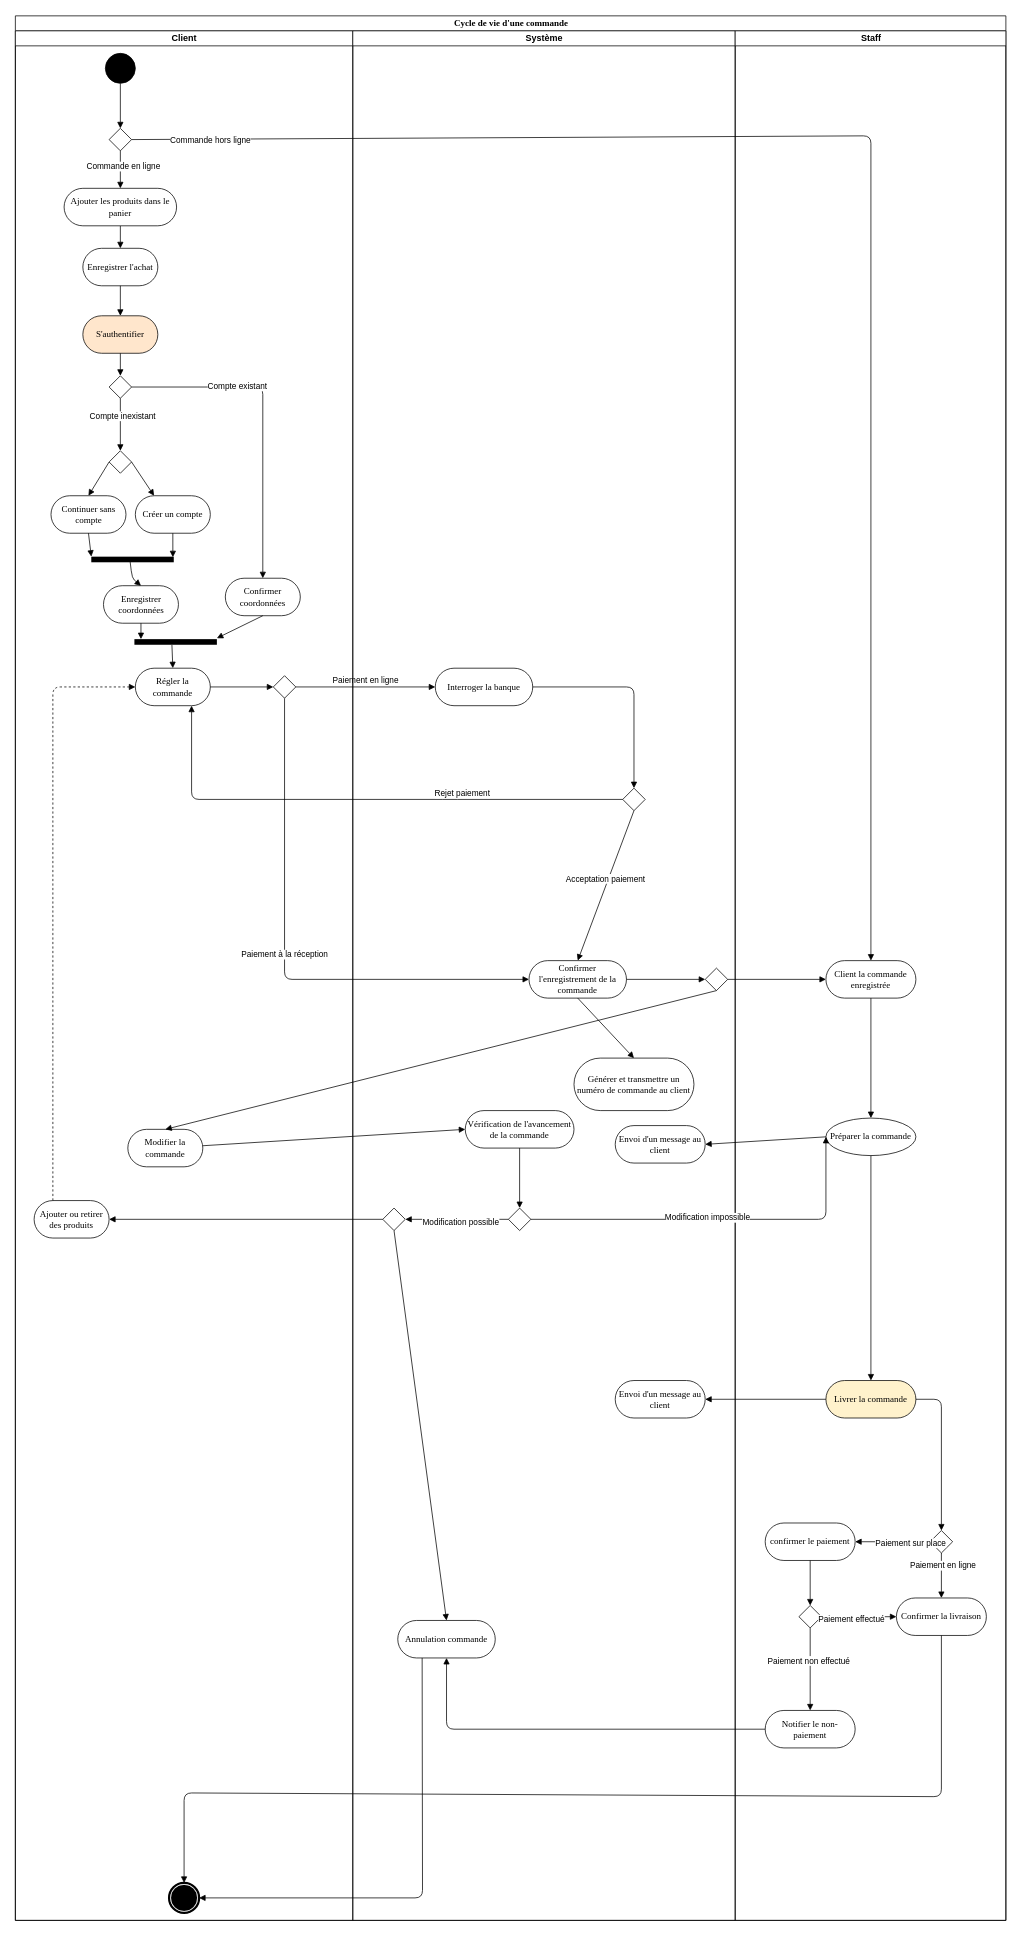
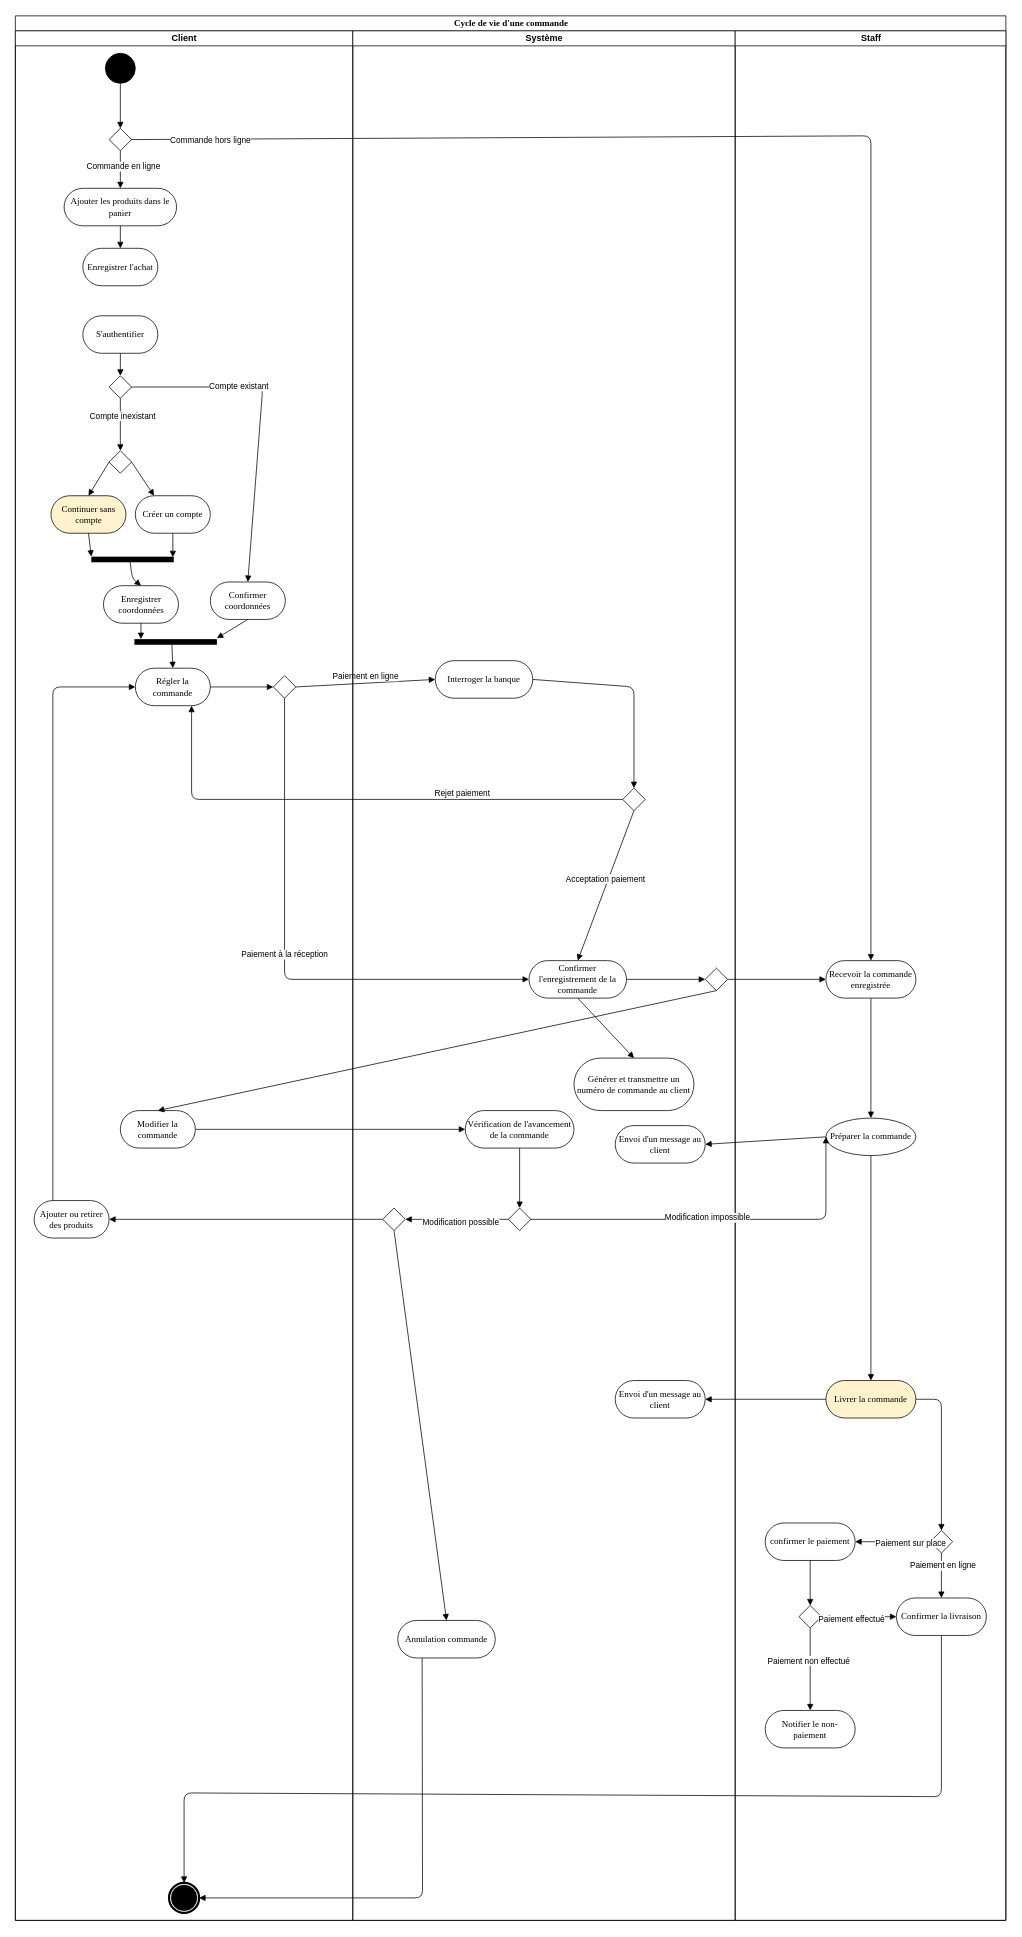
(120, 297) -> none
(120, 334) -> (120, 334)
(89, 514) -> (89, 514)
(263, 597) -> (248, 600)
(484, 687) -> (484, 679)
(53, 908) -> (53, 908)
(871, 979) -> (871, 979)
(165, 1148) -> (158, 1129)
(576, 1729) -> none
